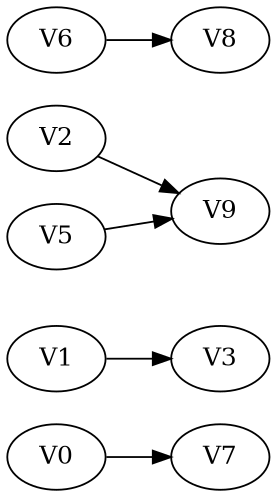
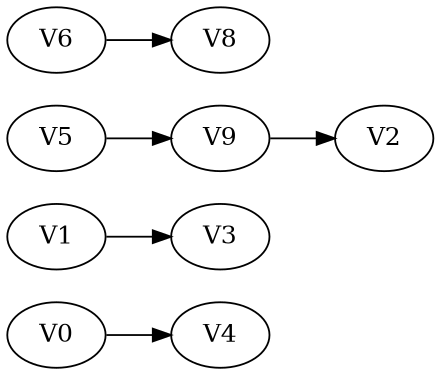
(130, 171) -> (293, 138)
(220, 457) -> (220, 335)
